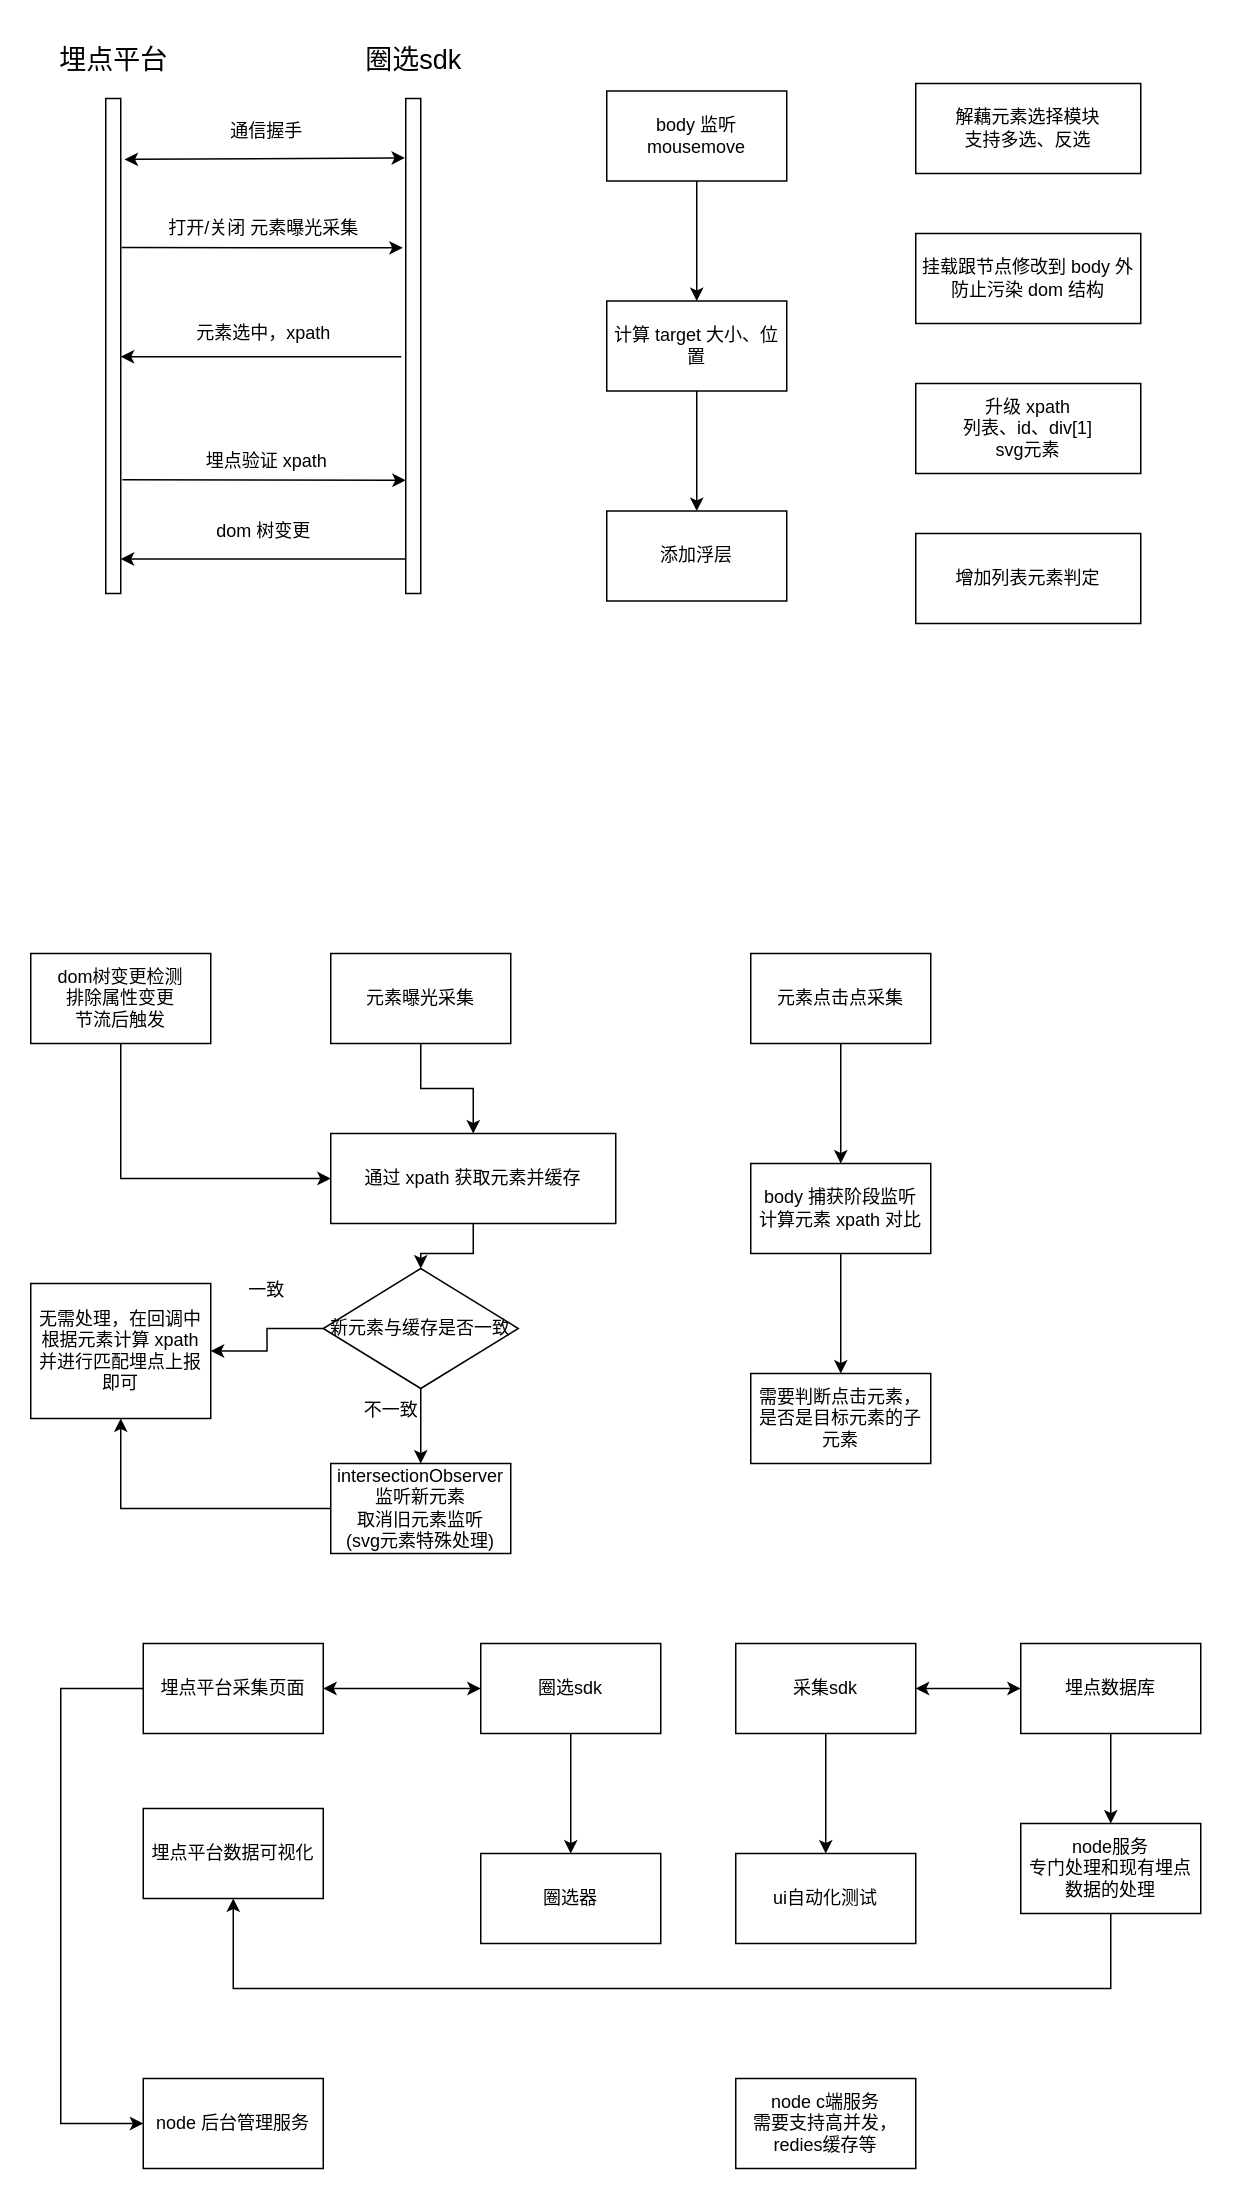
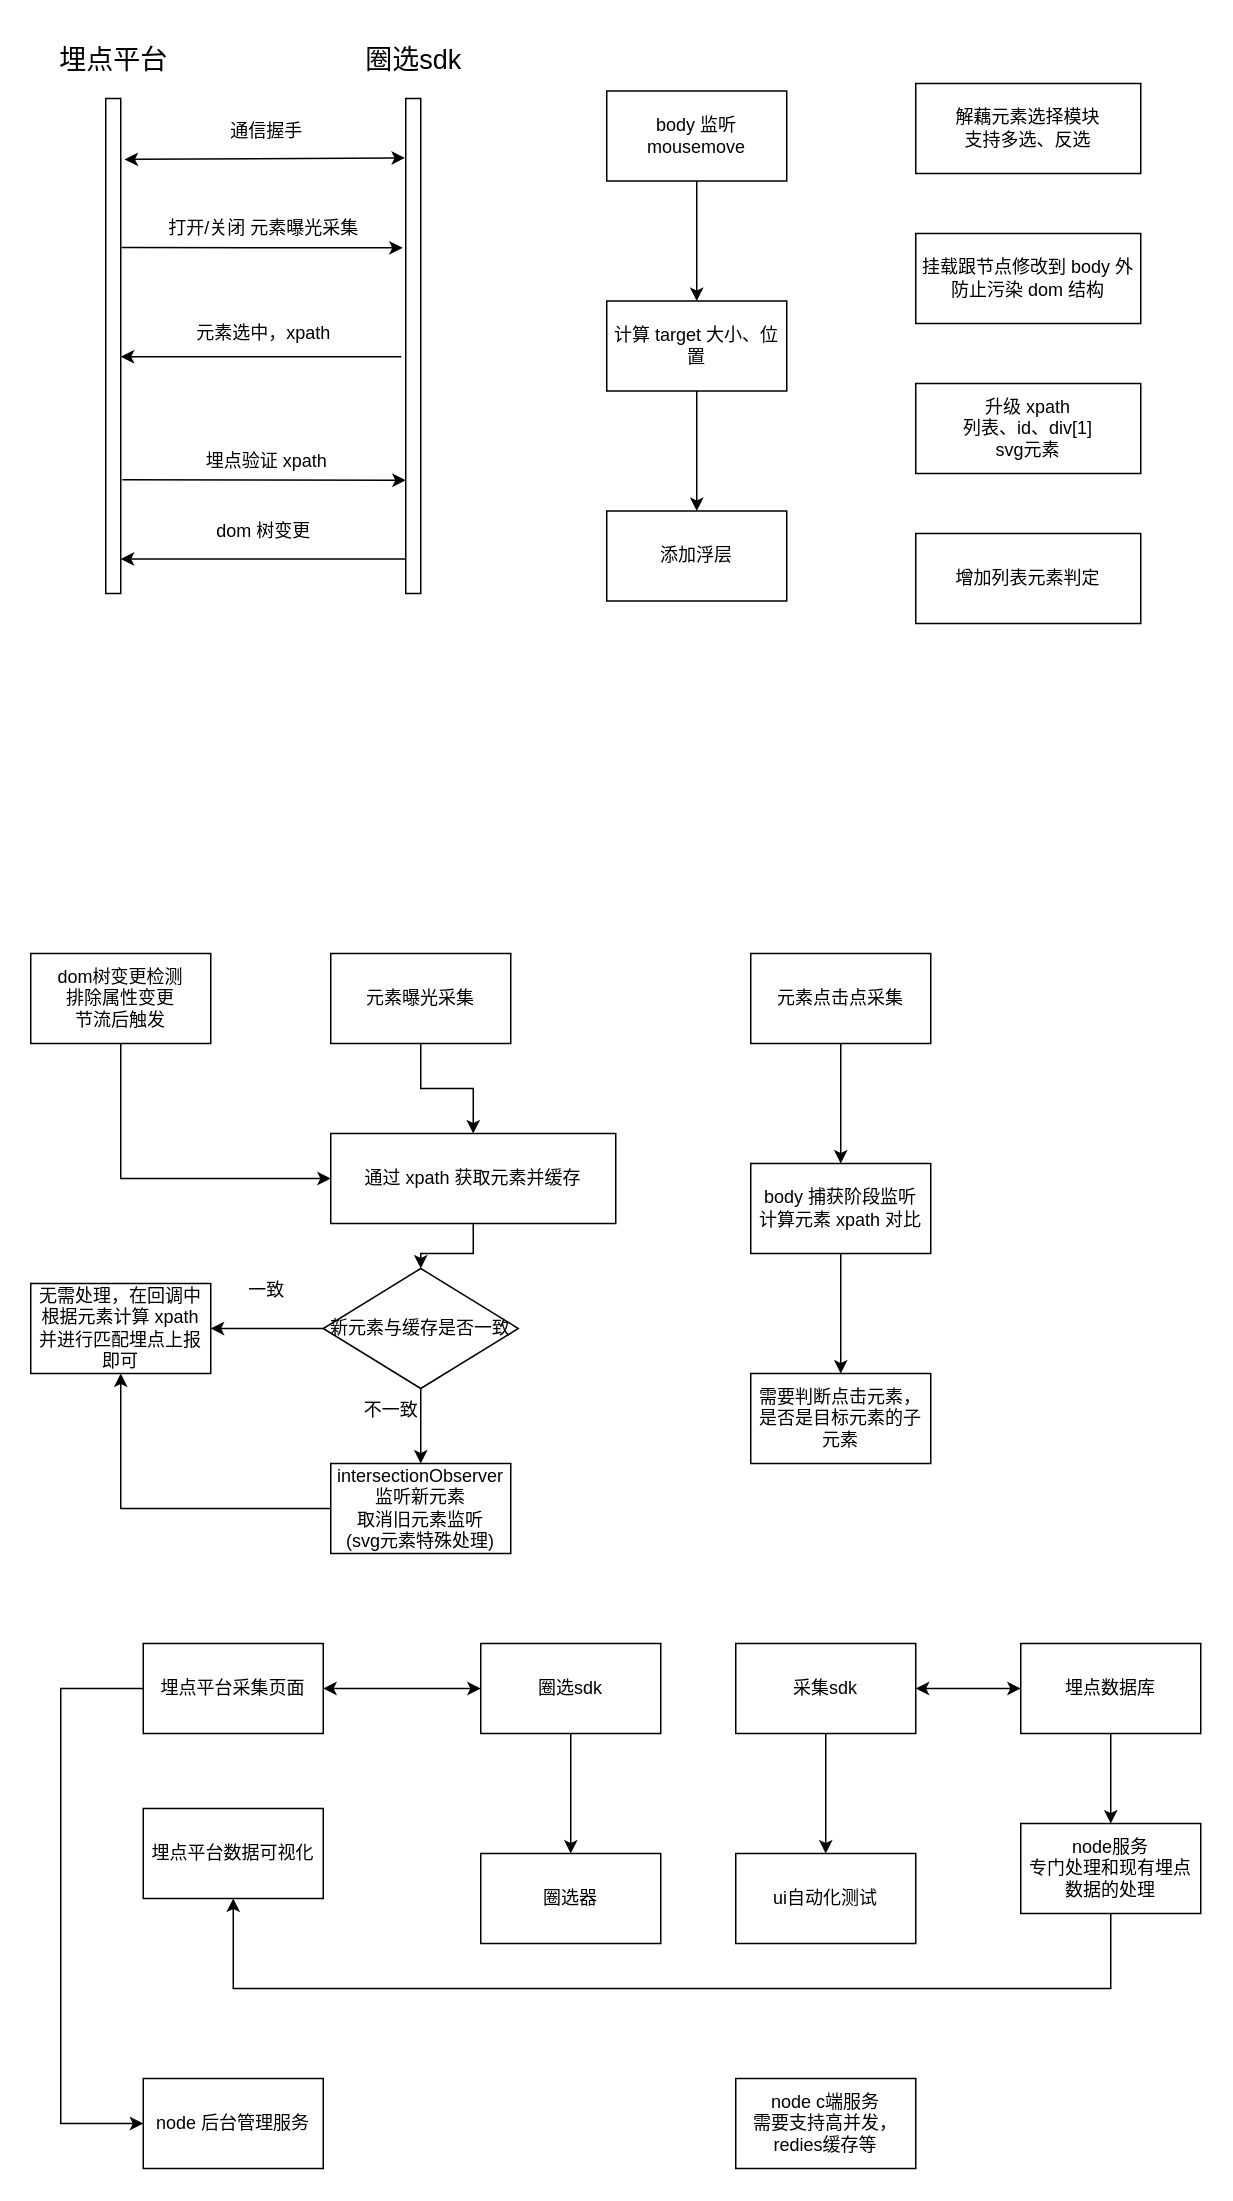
(121, 1351) -> (121, 1328)
